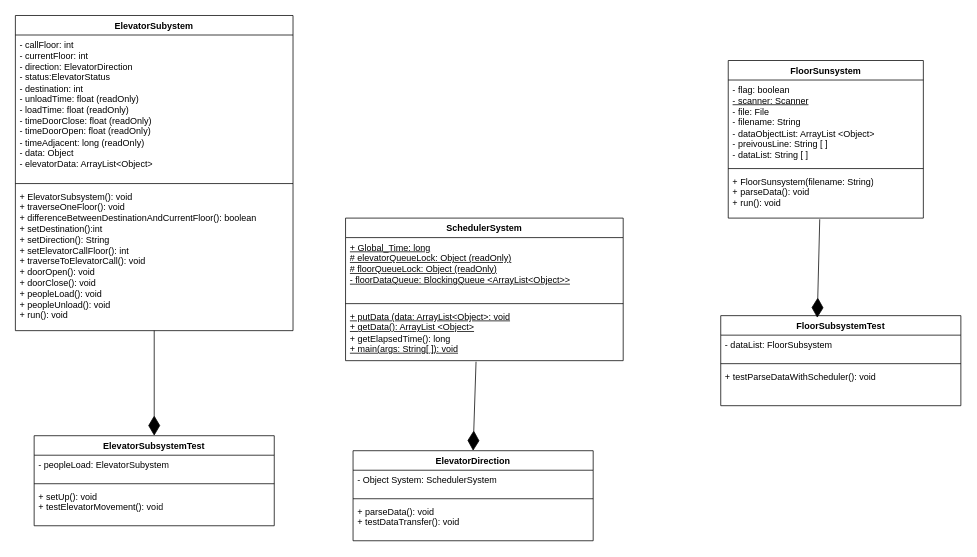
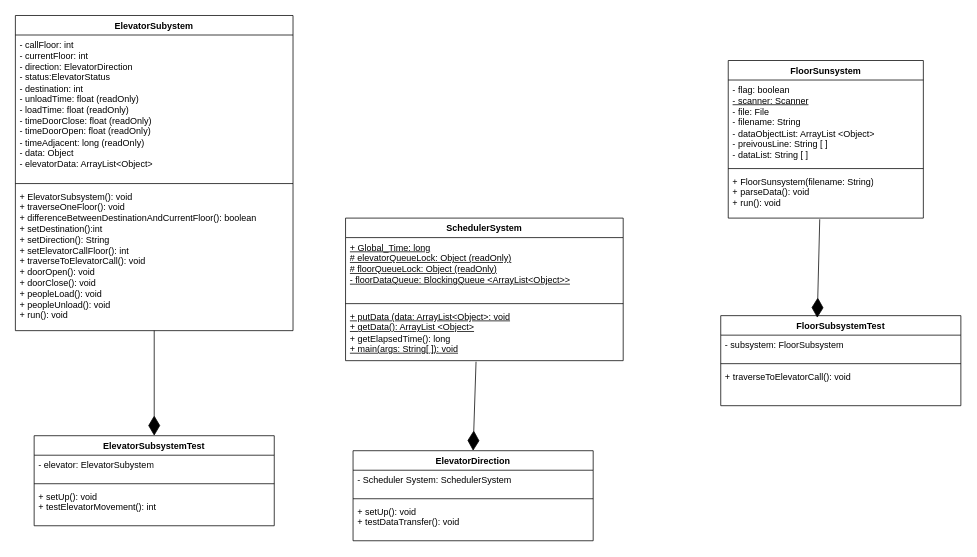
(785, 346) -> (788, 346)
(809, 377) -> (797, 377)
(108, 466) -> (103, 466)
(432, 481) -> (439, 481)
(108, 502) -> (106, 502)
(418, 517) -> (418, 517)
